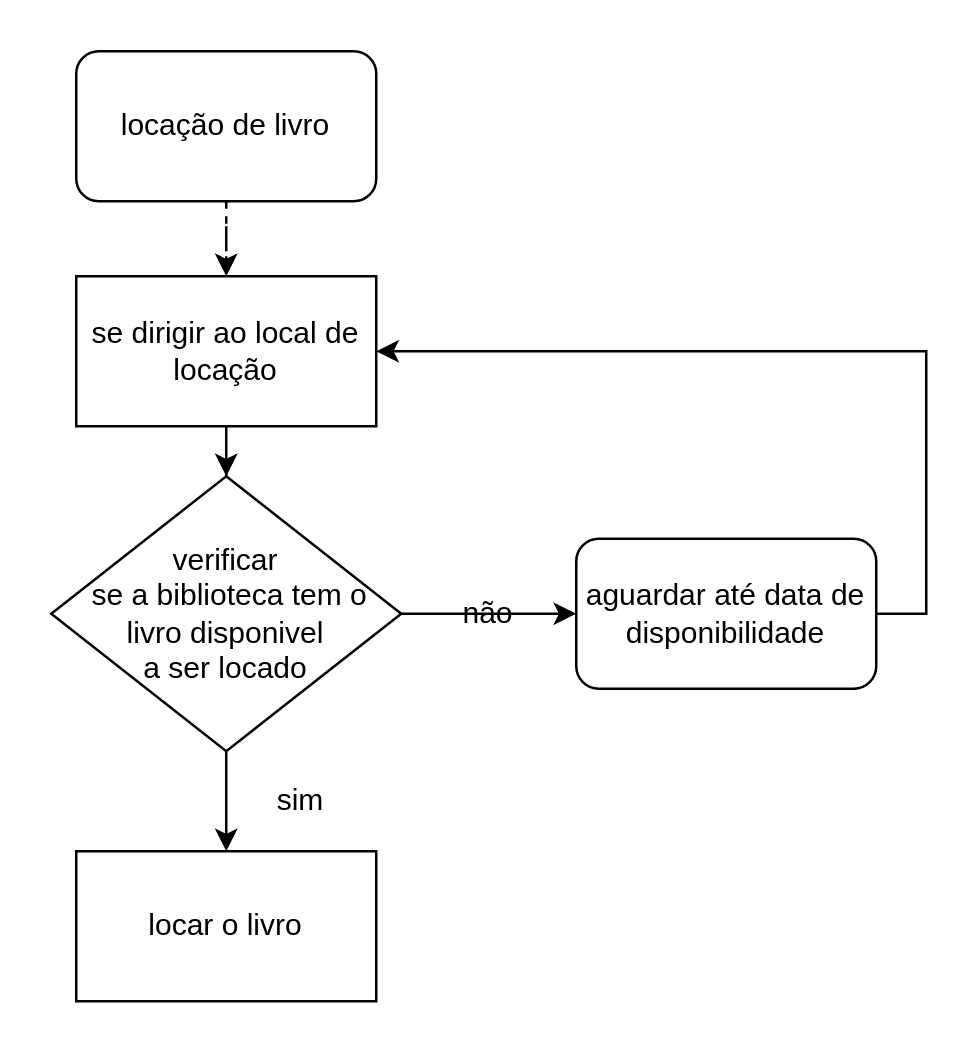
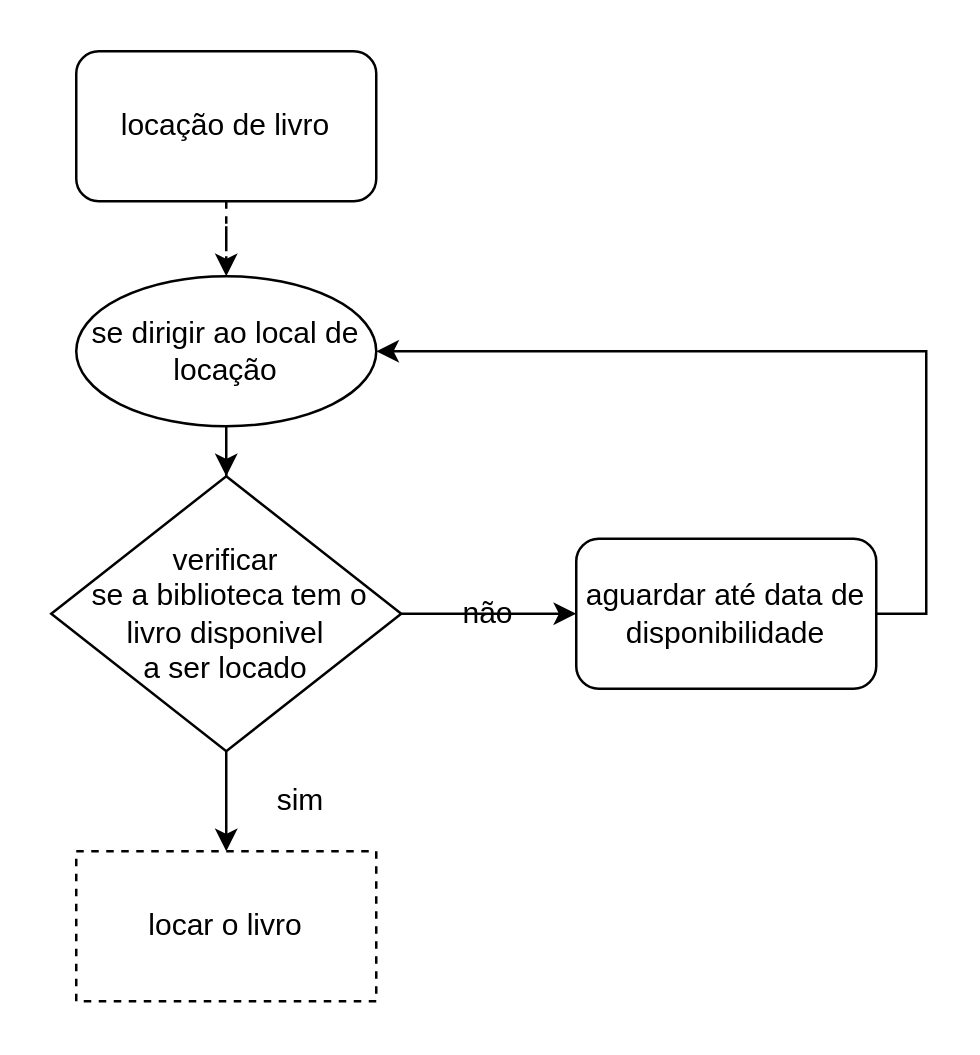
(226, 351) -> (226, 351)
(226, 926) -> (226, 926)
